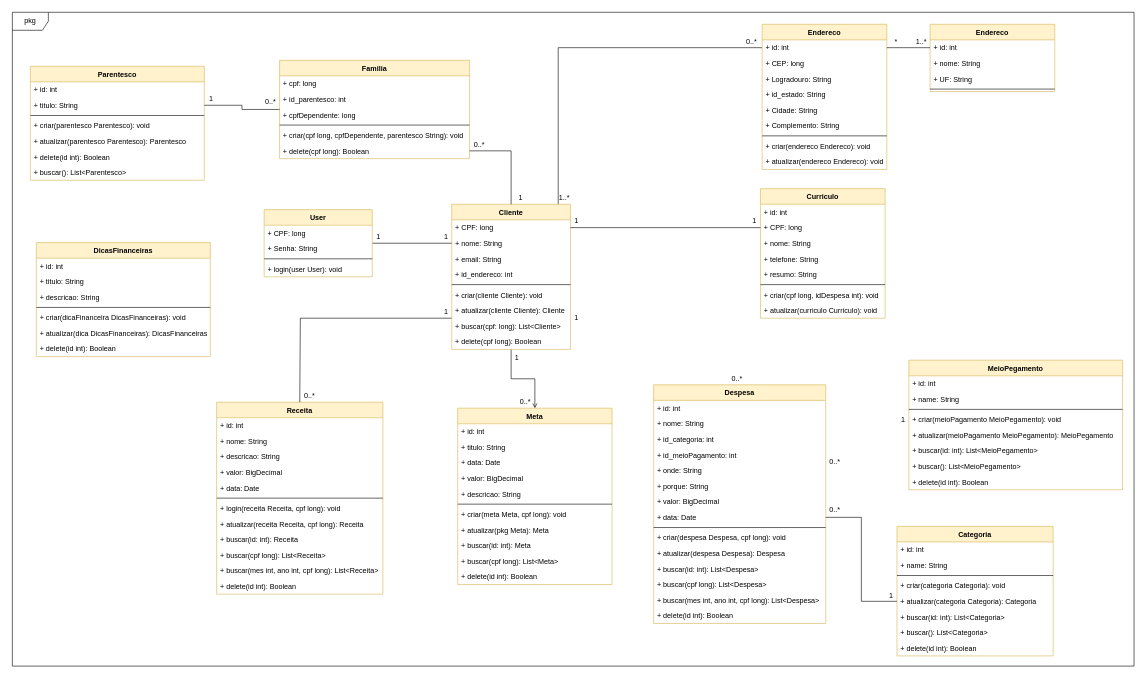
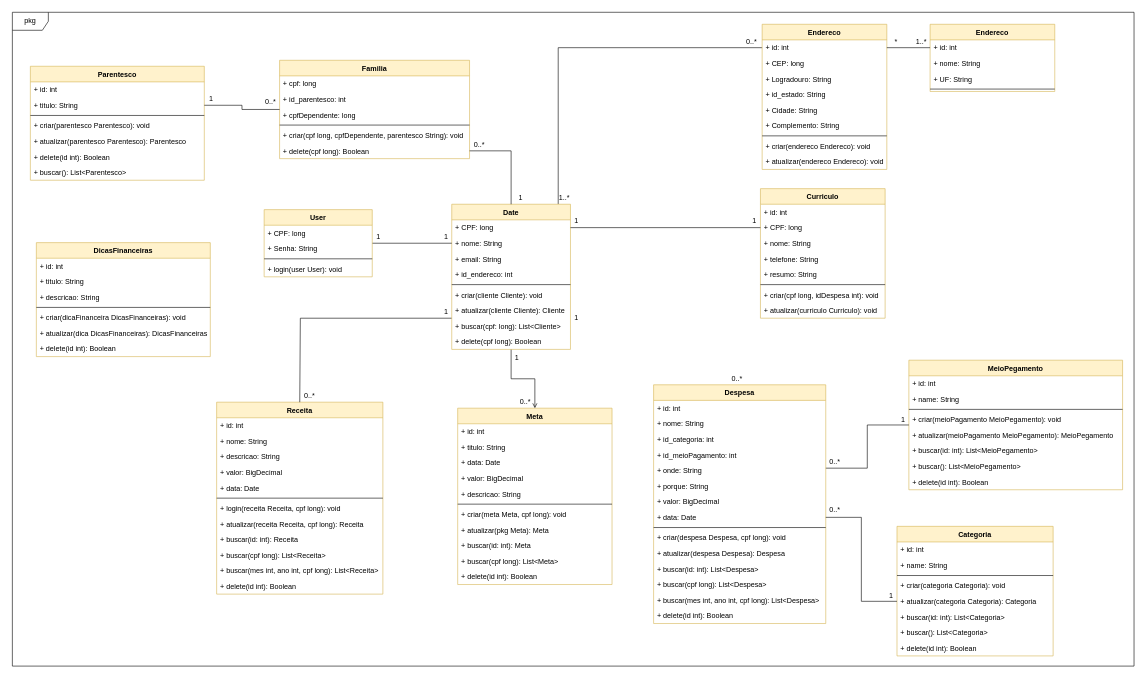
(511, 212) -> (511, 212)
none -> (867, 447)
